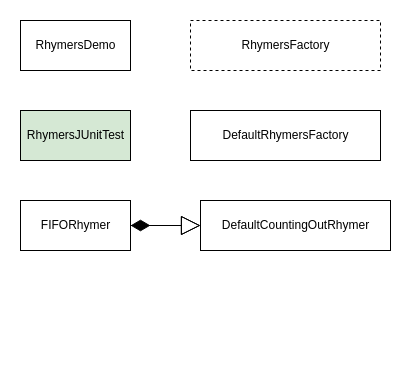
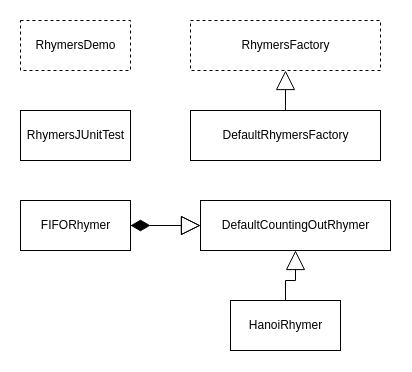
(76, 46) -> (76, 46)
none -> (286, 91)
(76, 136) -> (76, 136)
none -> (286, 281)
none -> (286, 326)
